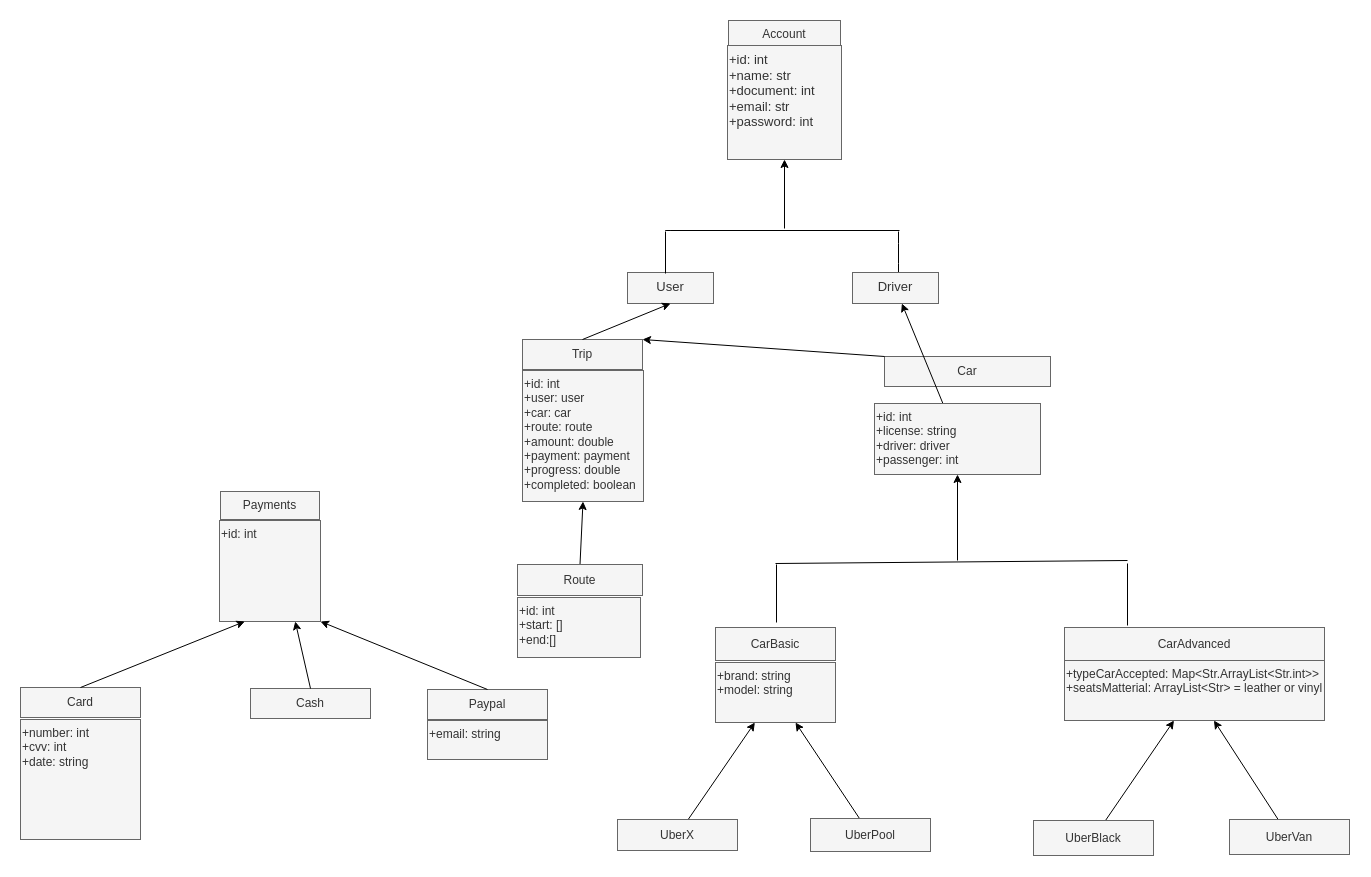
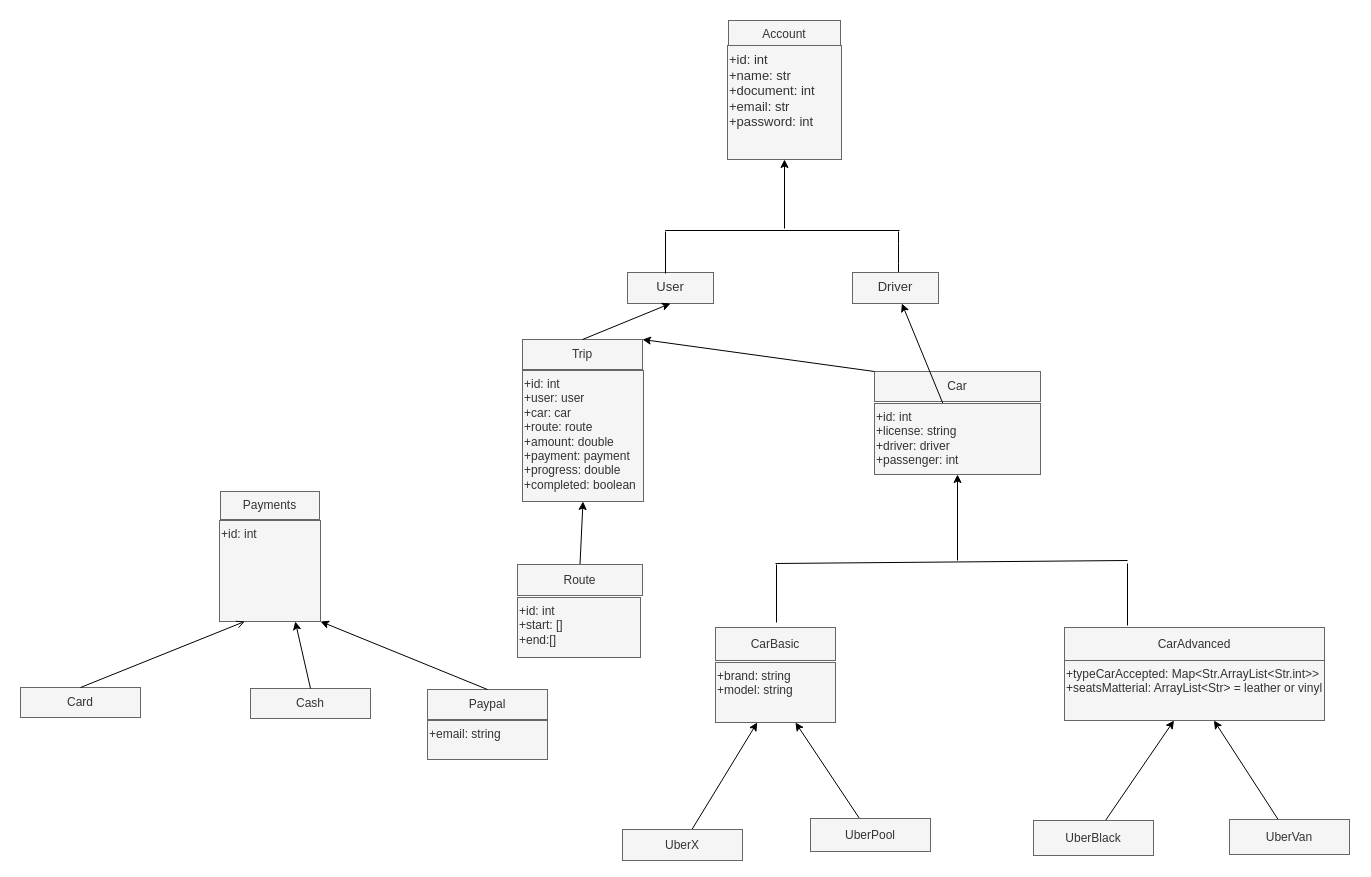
(968, 372) -> (958, 387)
(237, 625) -> (239, 624)
(81, 780) -> none
(678, 835) -> (683, 845)
